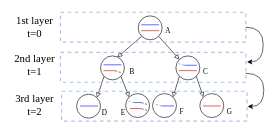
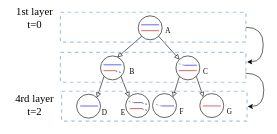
(35, 27) -> (35, 18)
(35, 65) -> none
(35, 105) -> (35, 105)
